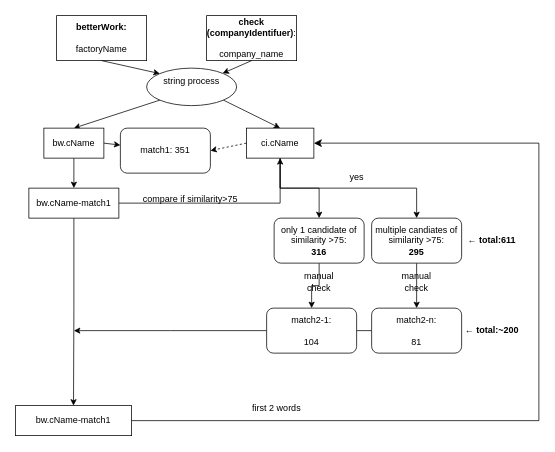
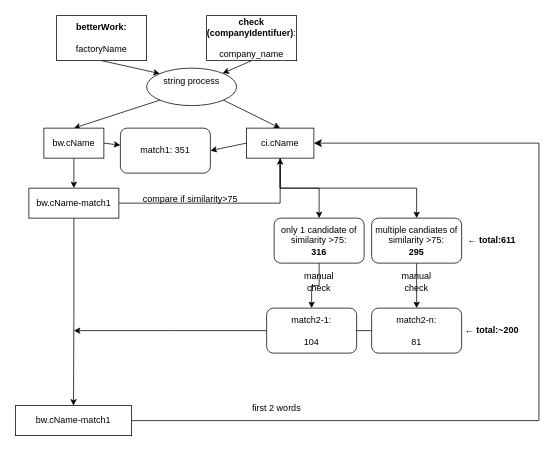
(230, 146) -> (230, 146)
(357, 177) -> none
